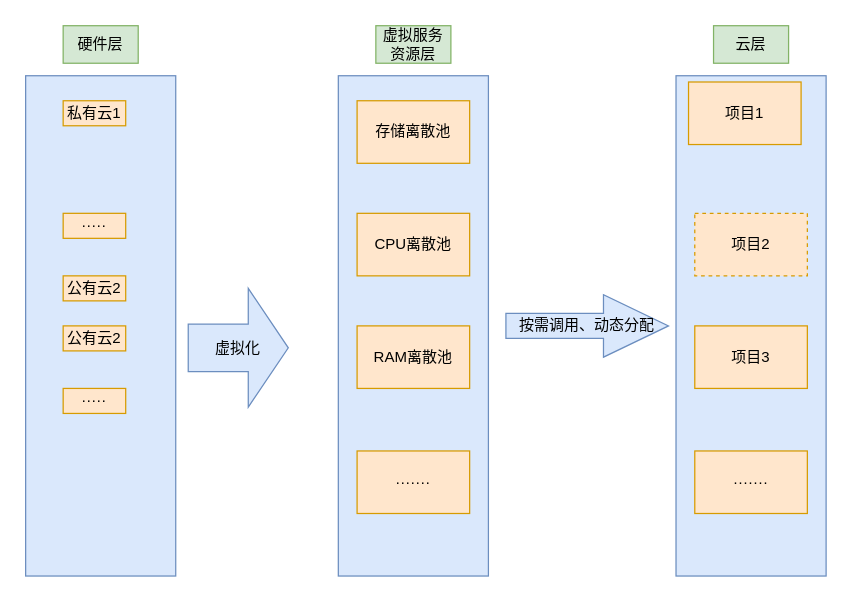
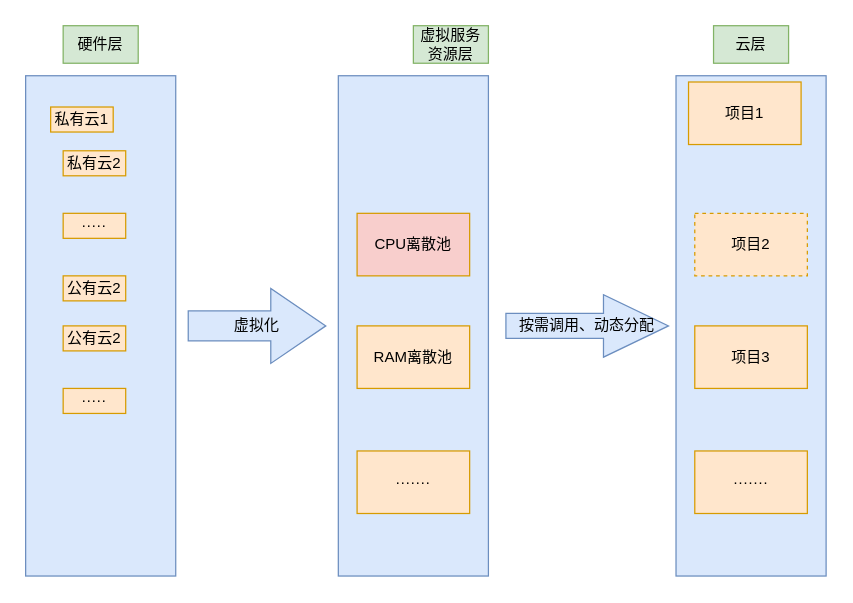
(413, 44) -> (451, 44)
(94, 113) -> (82, 119)
(413, 132) -> none
none -> (94, 163)
(413, 244) -> (413, 244)
(238, 348) -> (257, 326)
